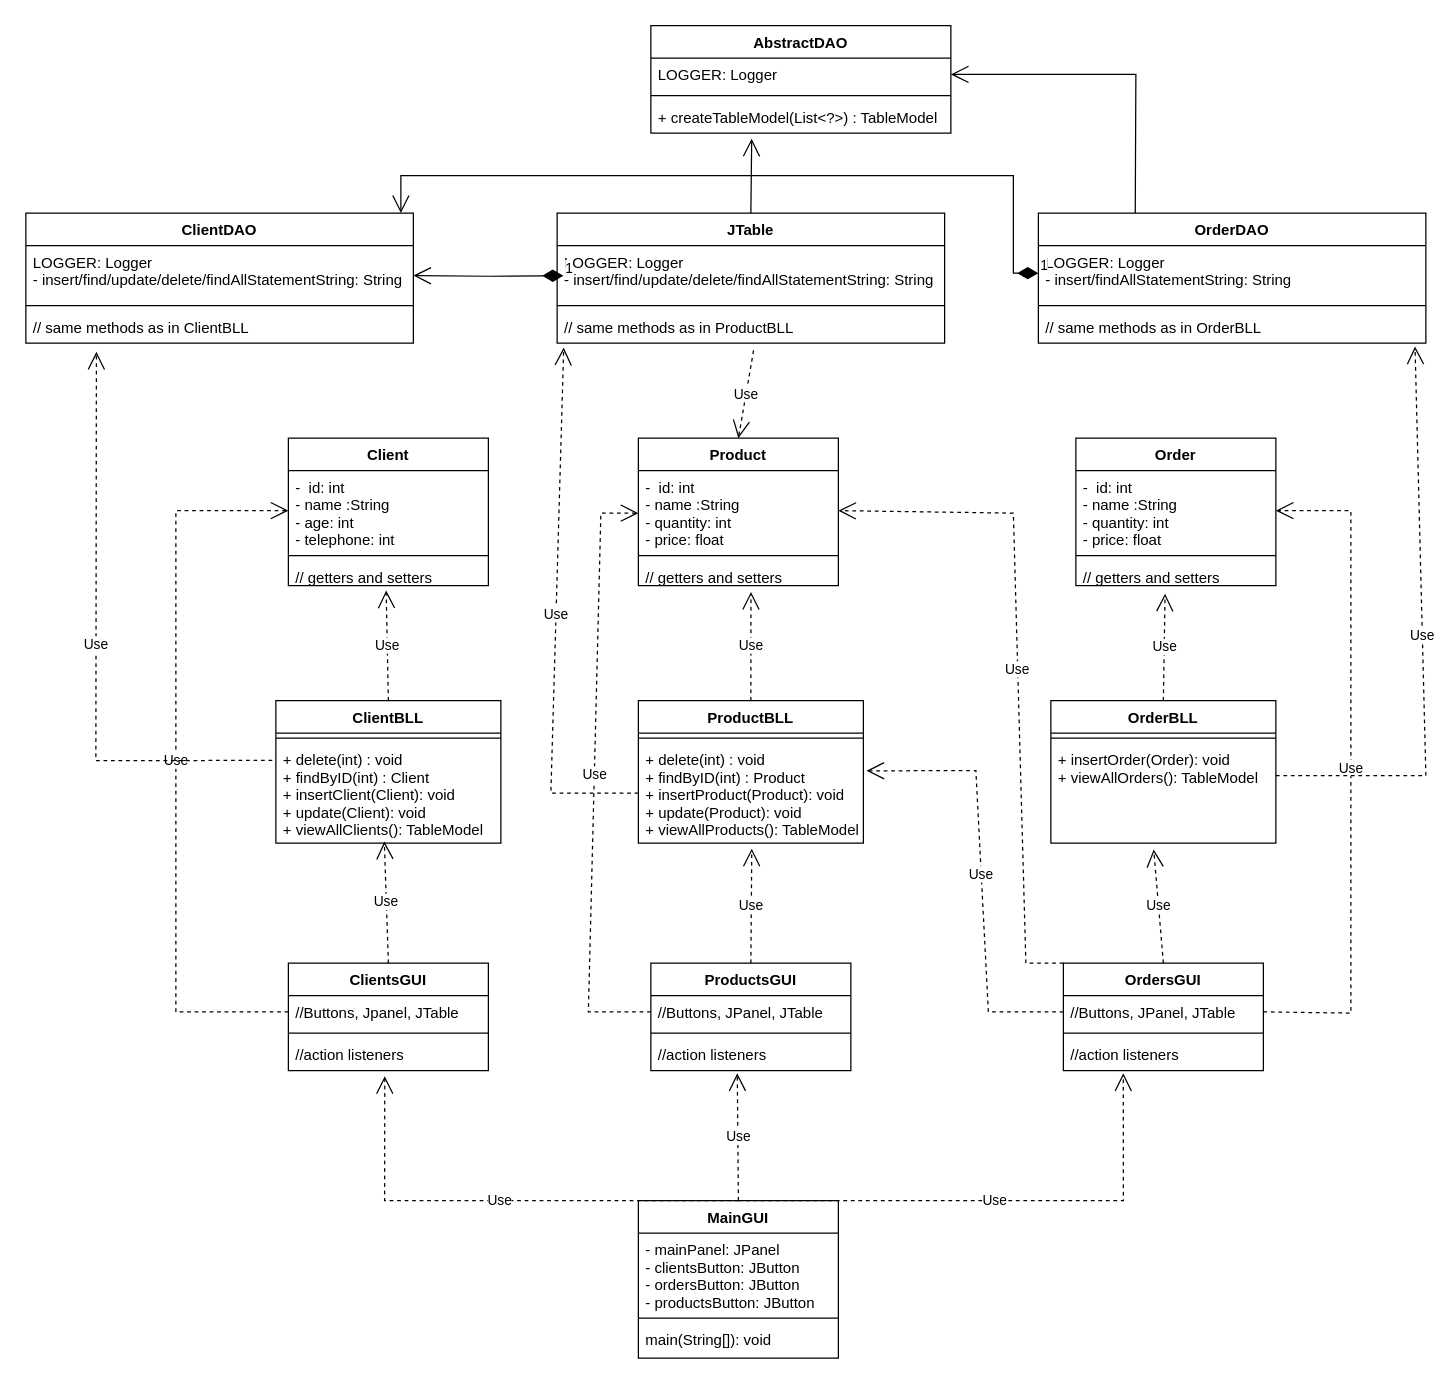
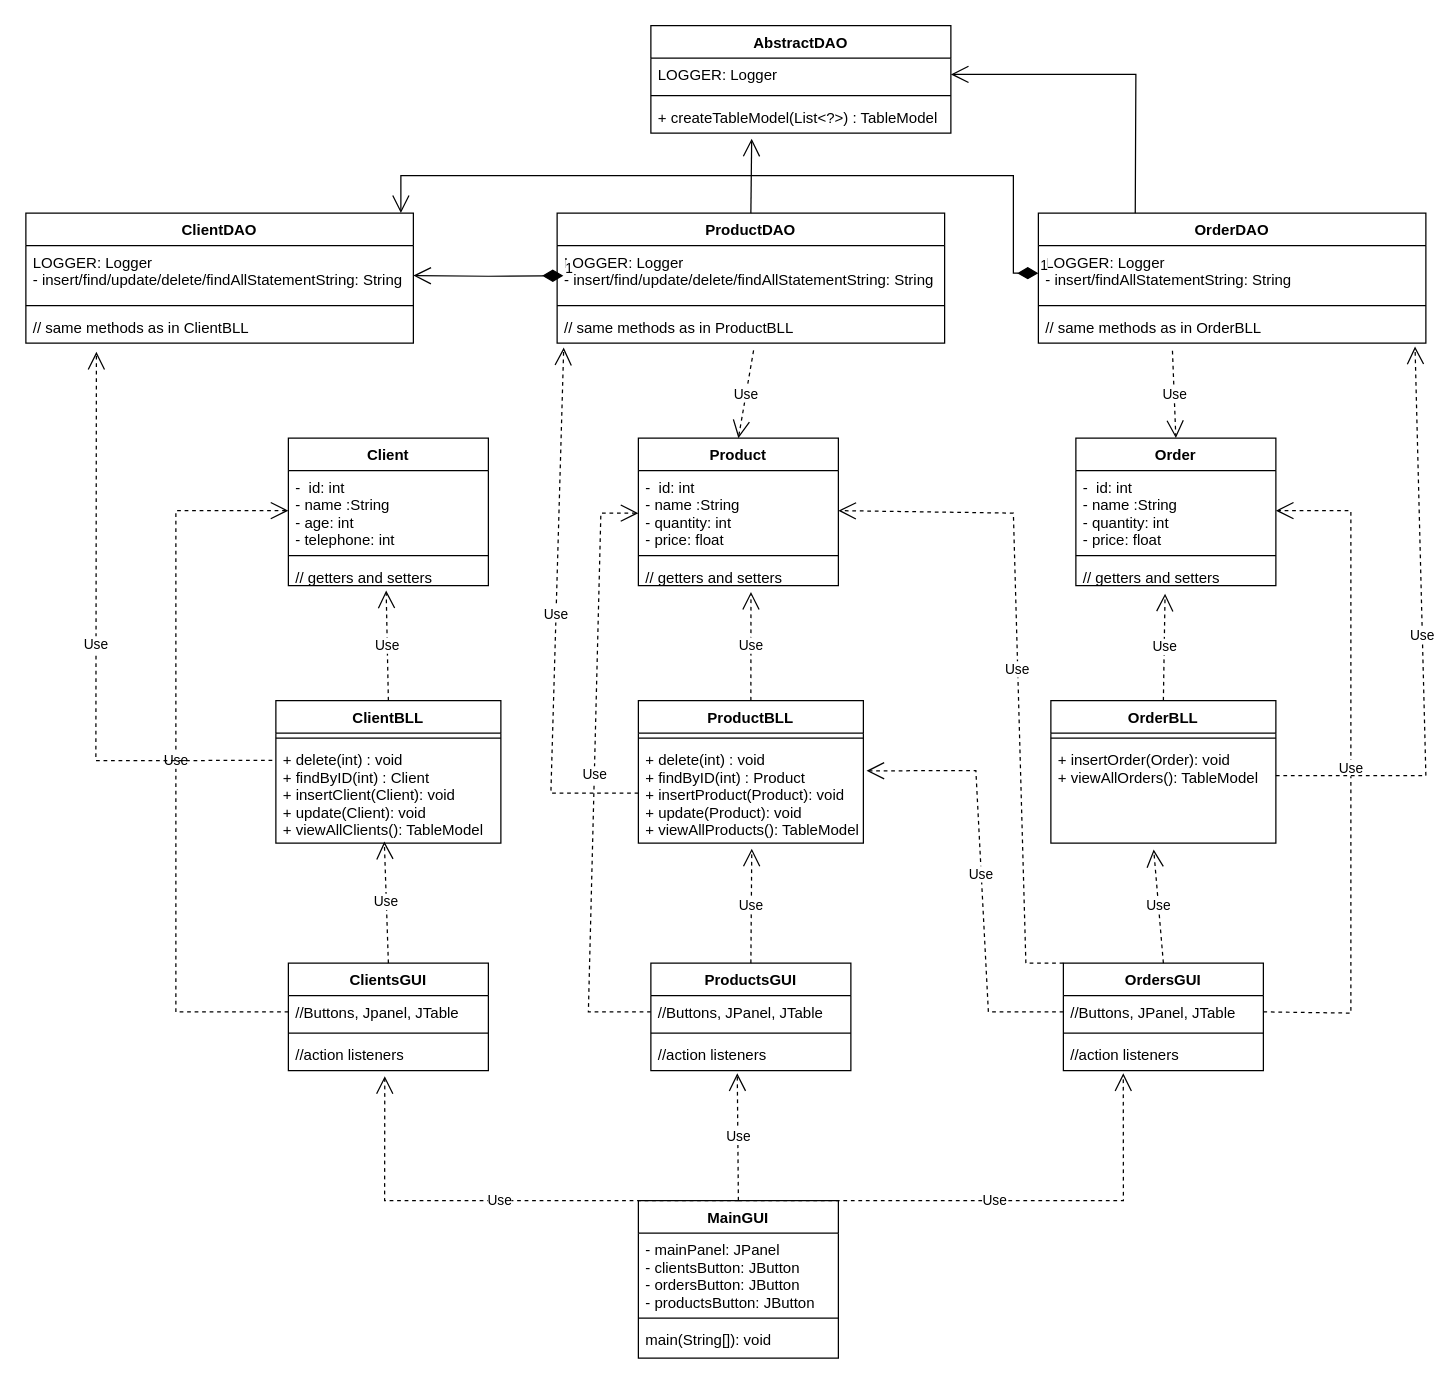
(750, 230) -> (750, 230)
none -> (1174, 393)
